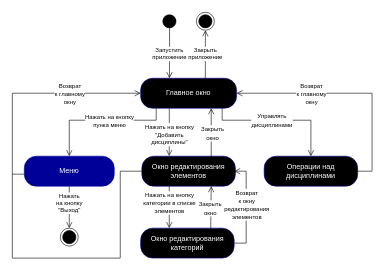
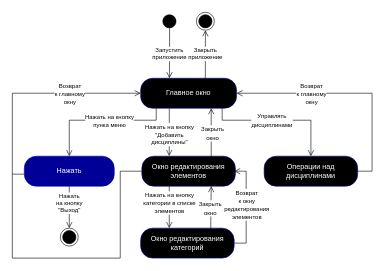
(69, 171) -> (69, 171)
